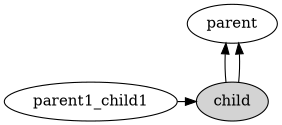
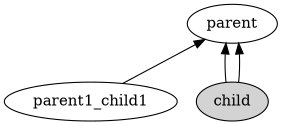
(181, 102) -> (159, 64)
